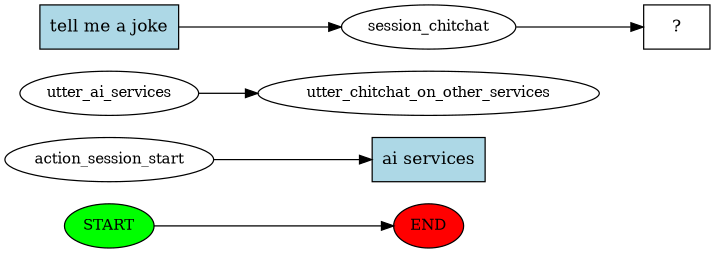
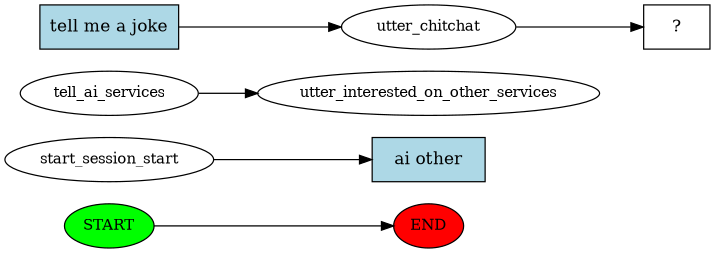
(429, 27) -> (429, 27)
(109, 93) -> (109, 93)
(429, 93) -> (429, 93)
(109, 160) -> (109, 160)
(429, 160) -> (429, 160)
